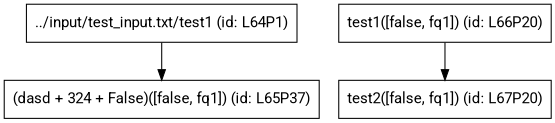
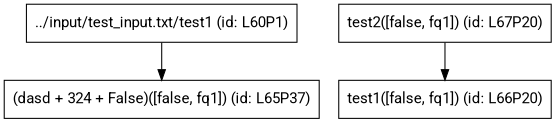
(162, 23) -> (162, 23)
(445, 56) -> (445, 56)
